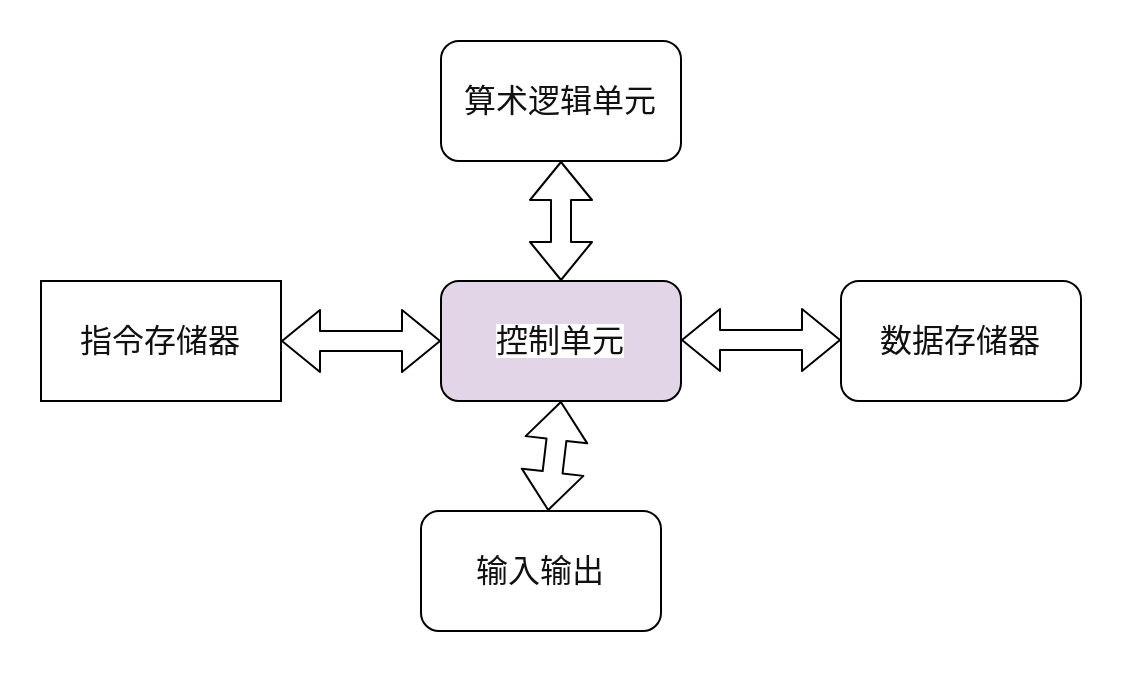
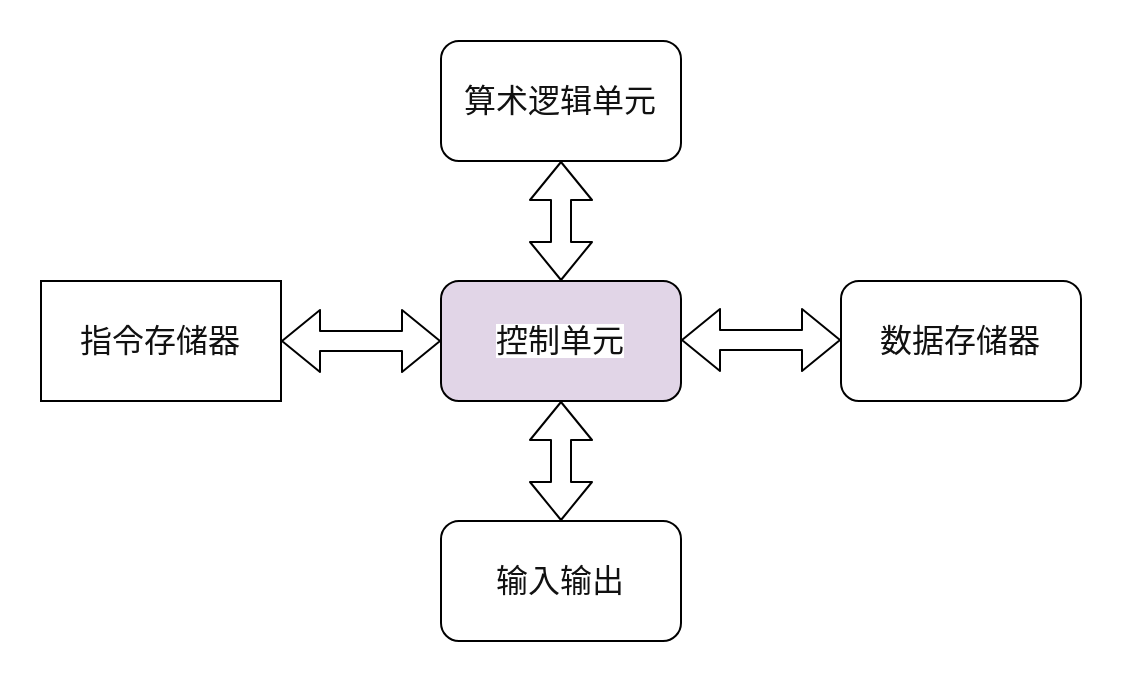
(541, 571) -> (561, 581)
